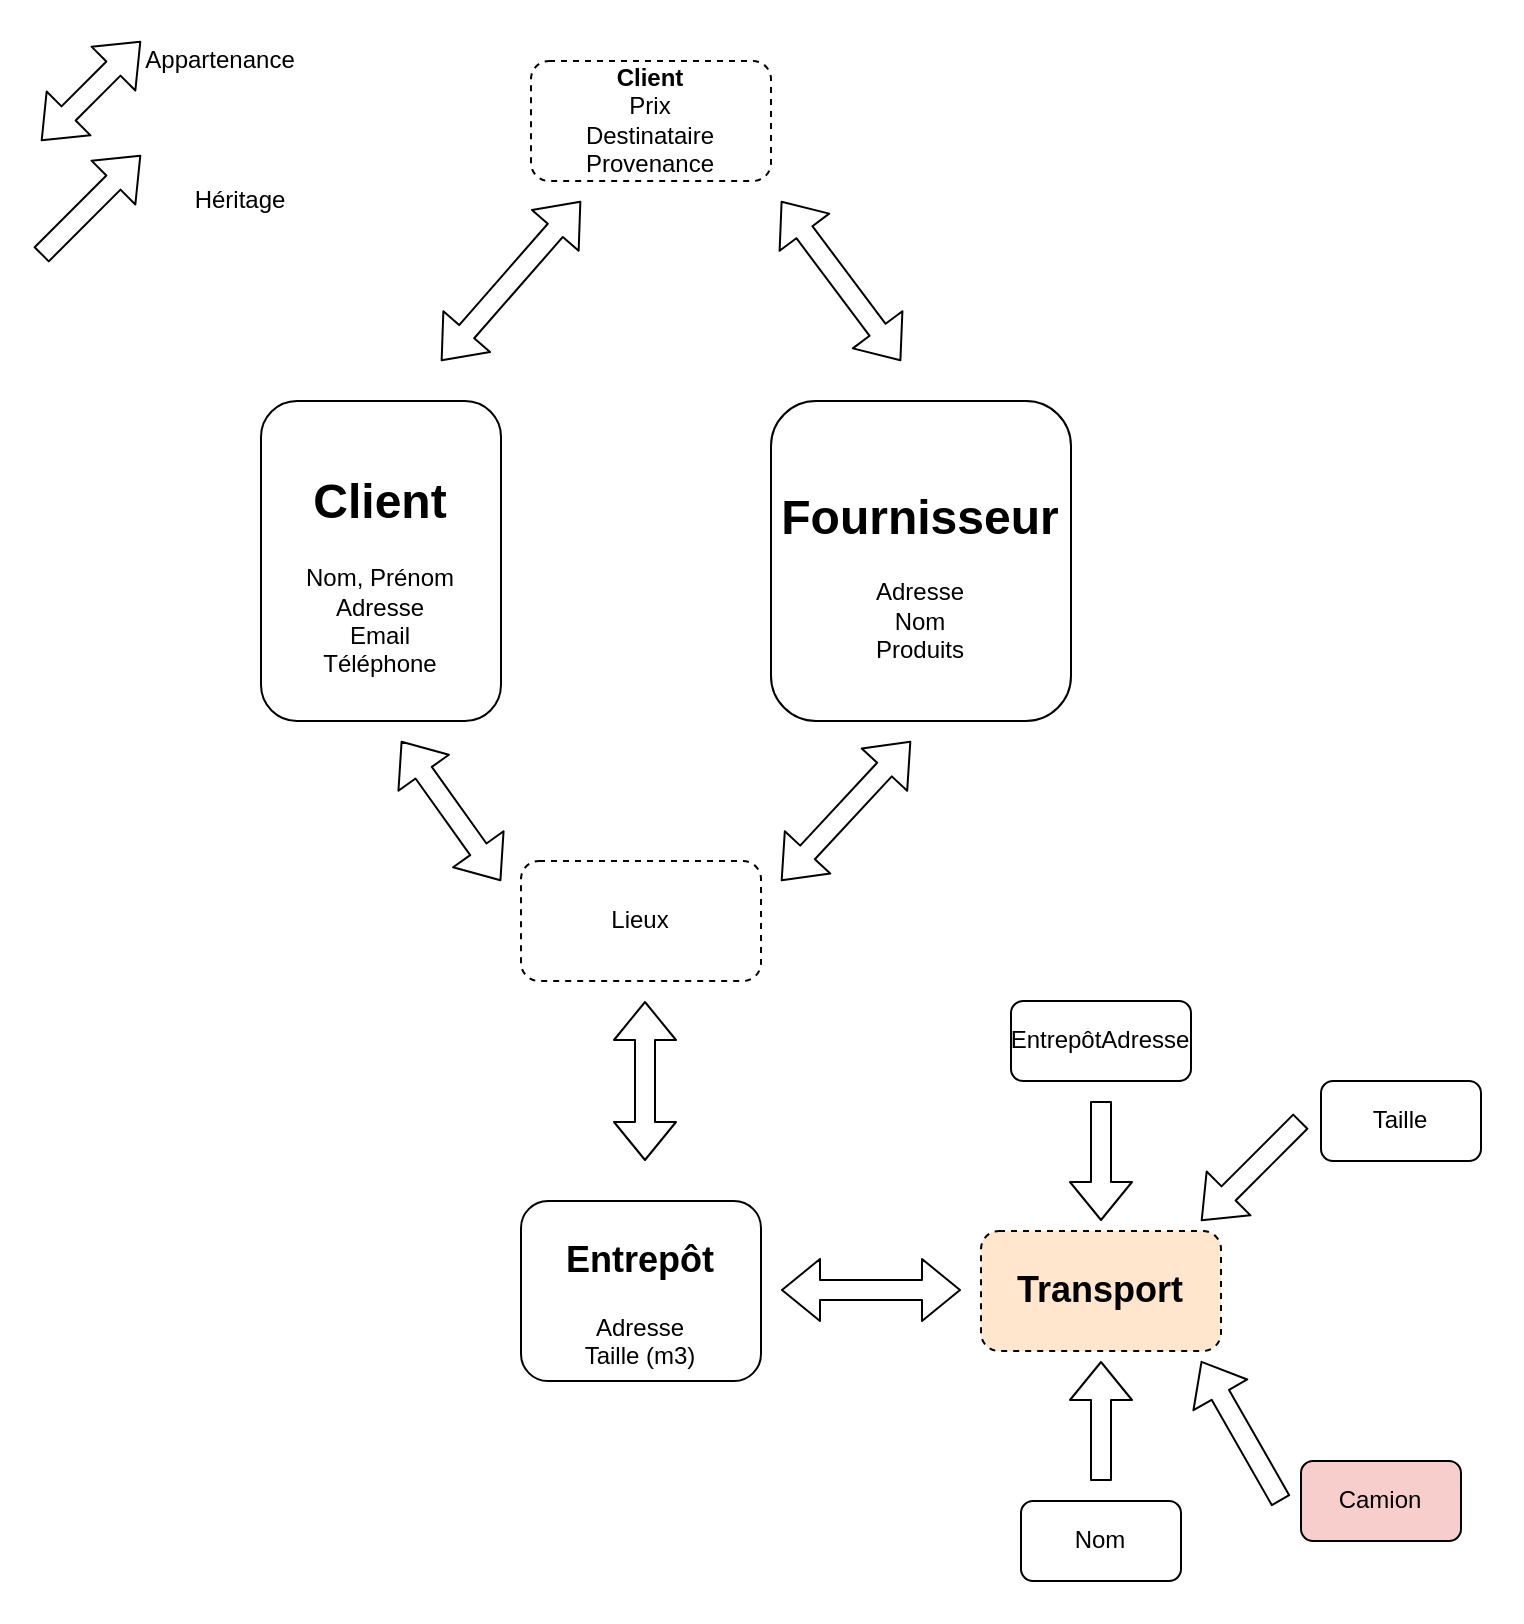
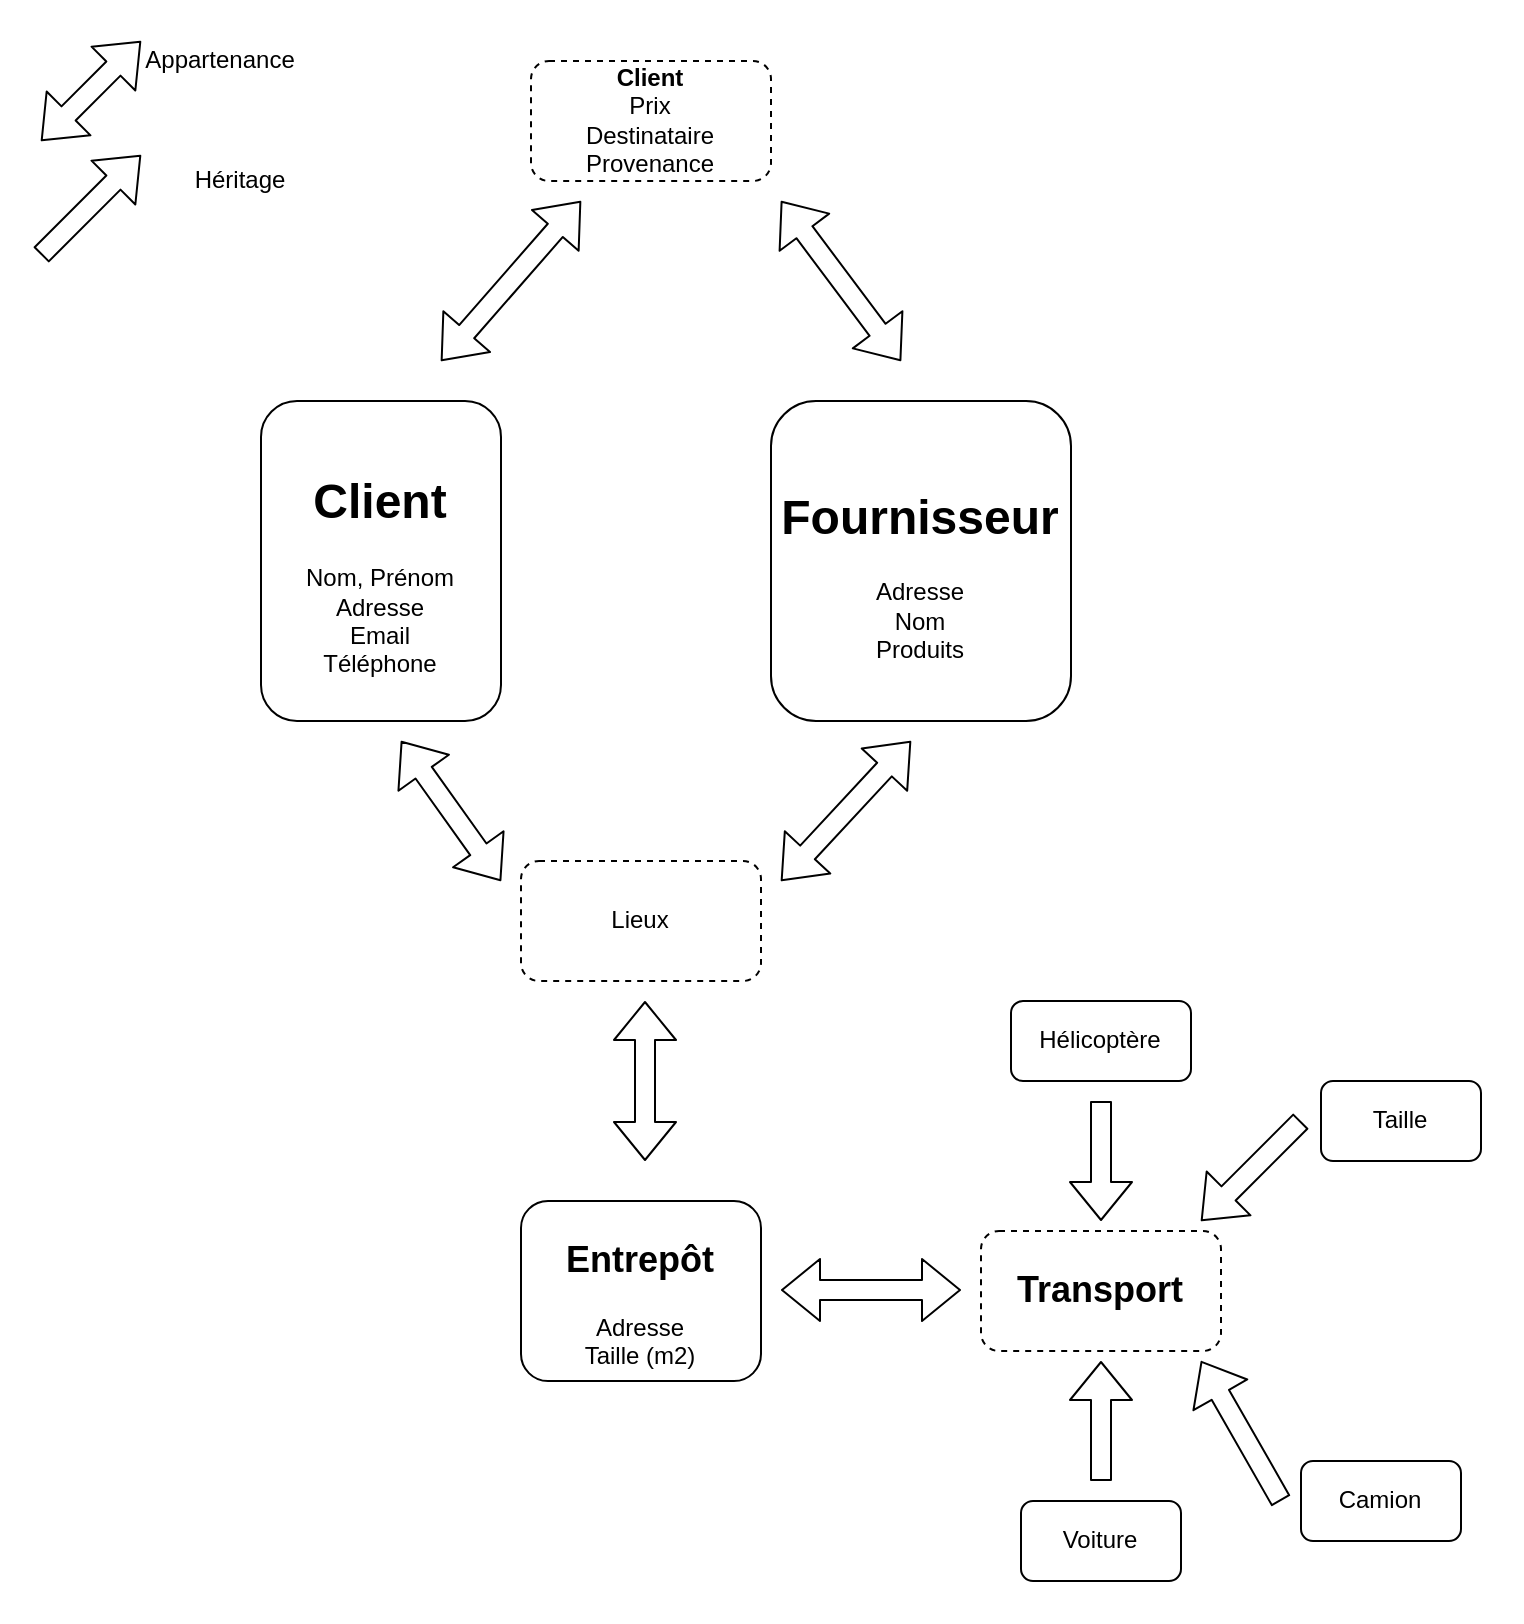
(241, 201) -> (241, 181)
(1101, 1041) -> (1101, 1041)
(641, 1291) -> (641, 1291)
(1101, 1291) -> (1101, 1291)
(1381, 1501) -> (1381, 1501)
(1101, 1541) -> (1101, 1541)
